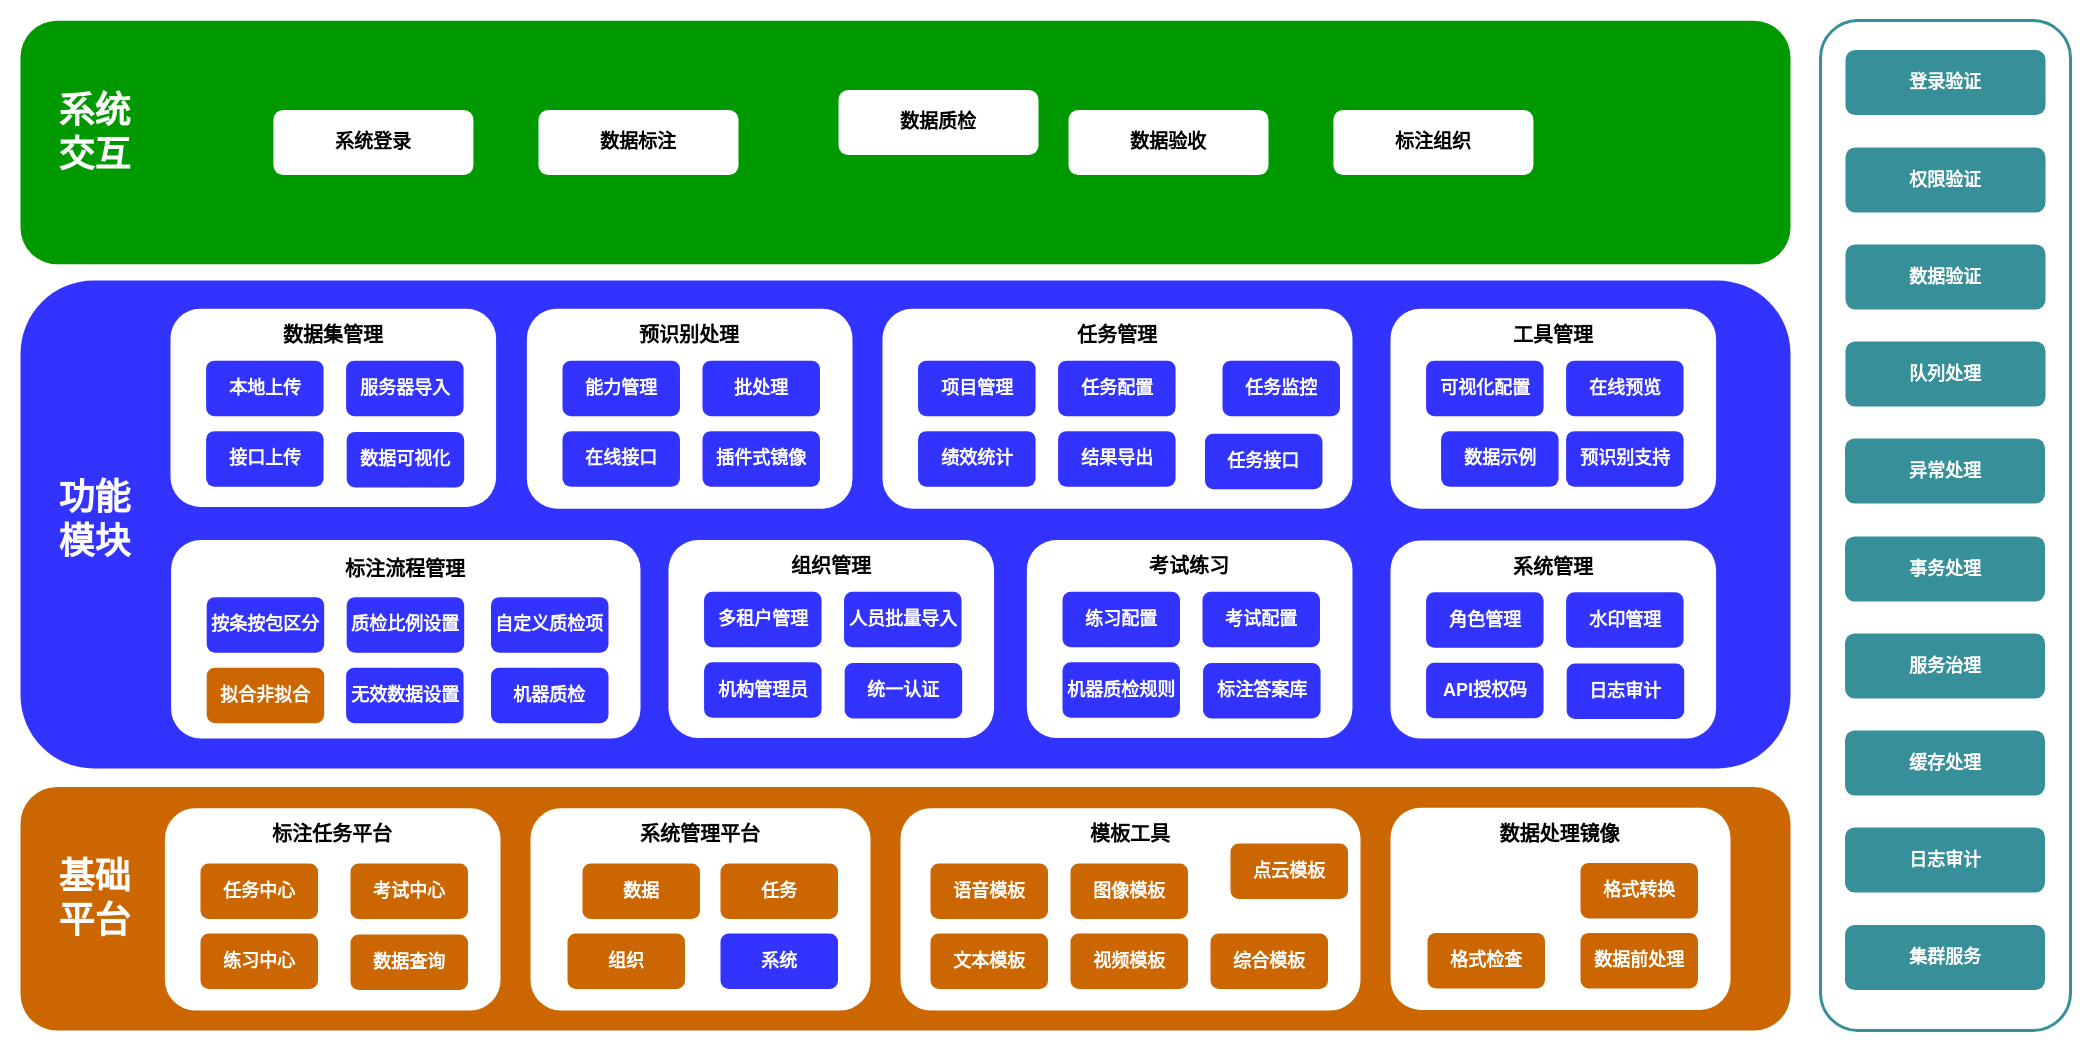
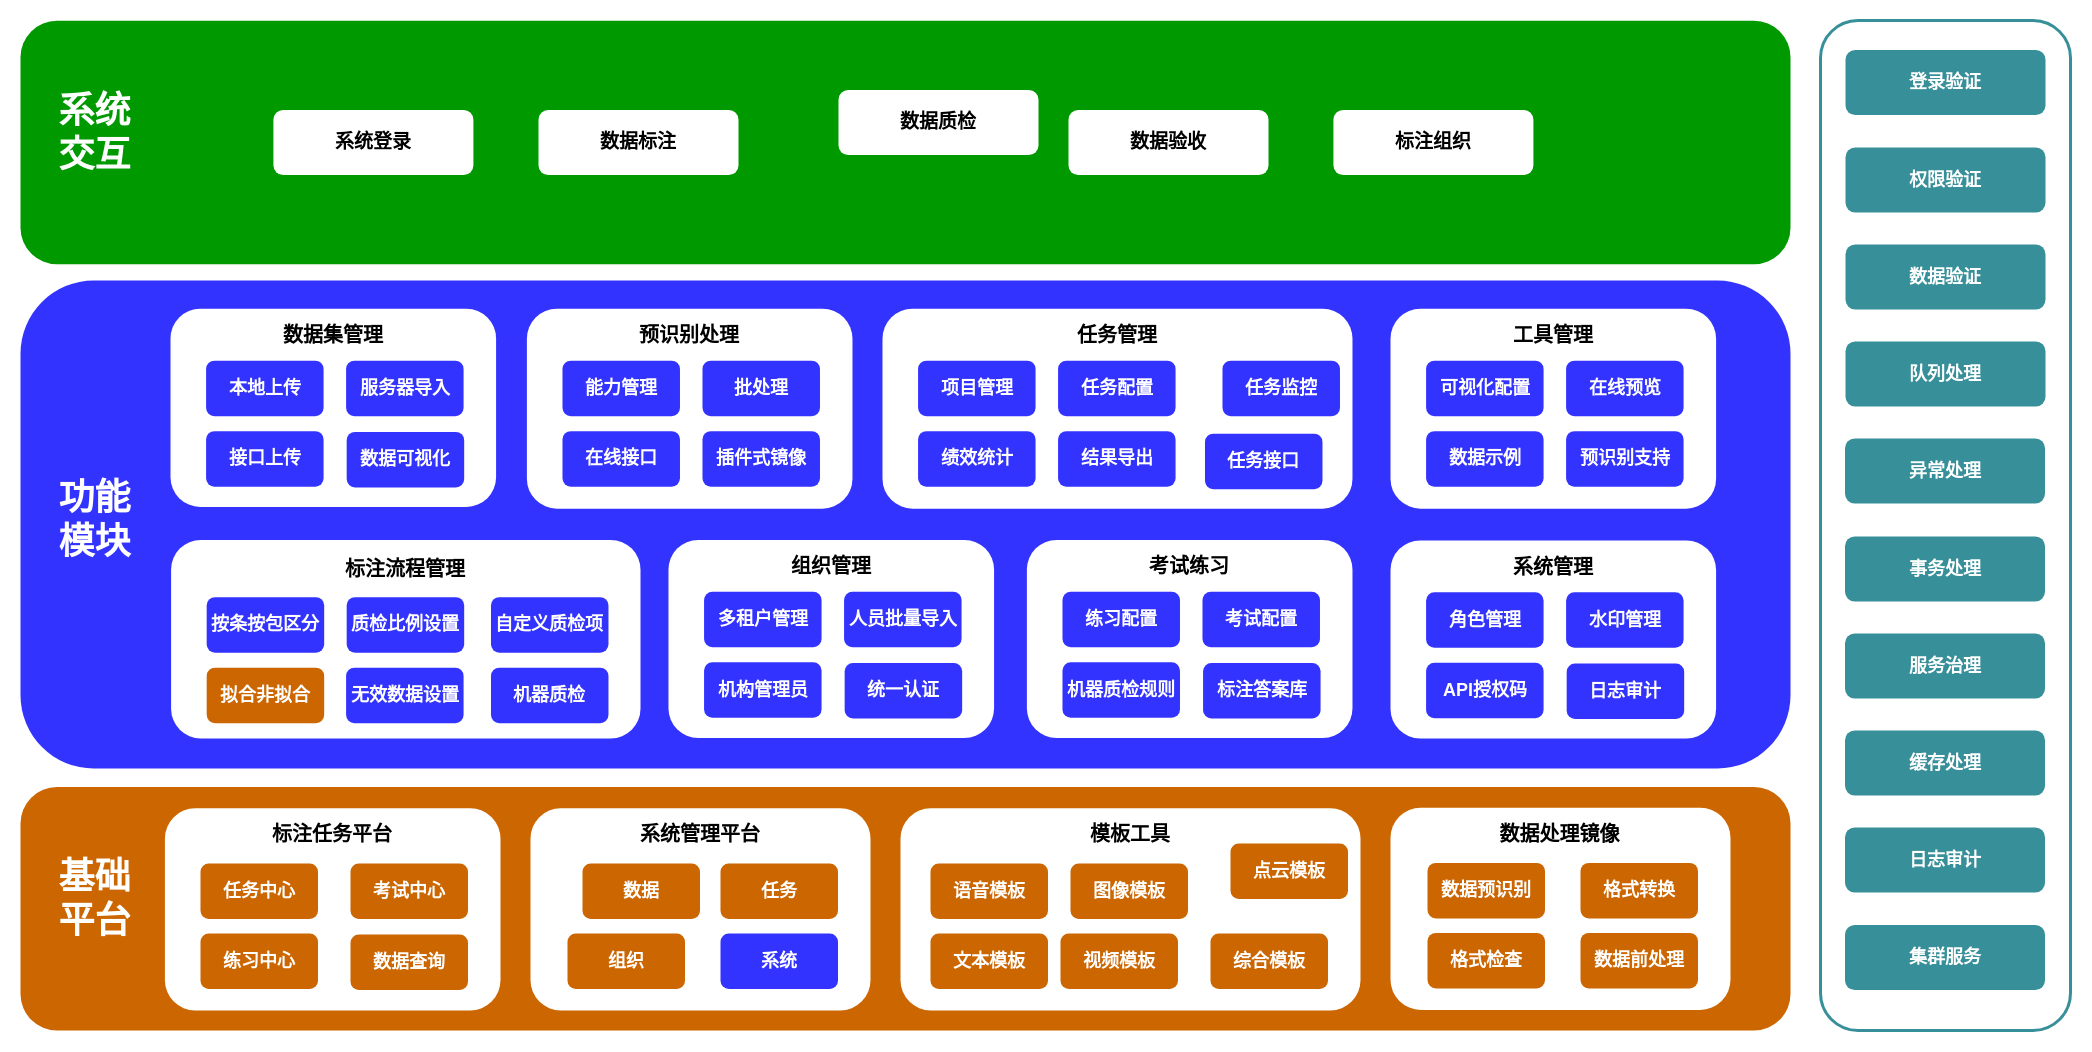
(1500, 459) -> (1485, 459)
none -> (1486, 891)
(1129, 961) -> (1119, 961)
